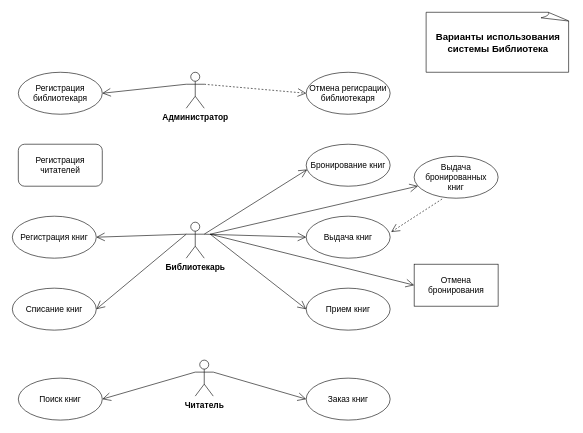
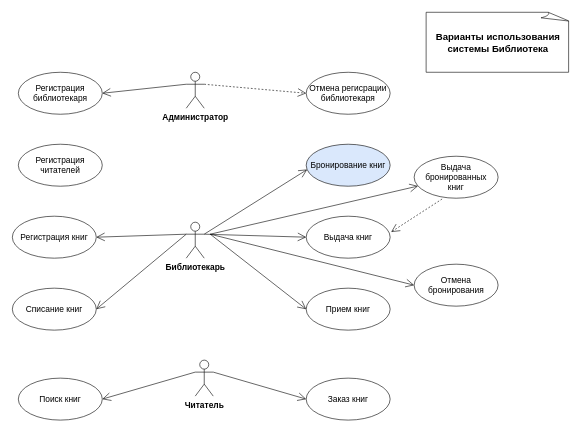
(60, 165) -> (60, 165)
(348, 165) -> (348, 165)
(456, 285) -> (456, 285)
